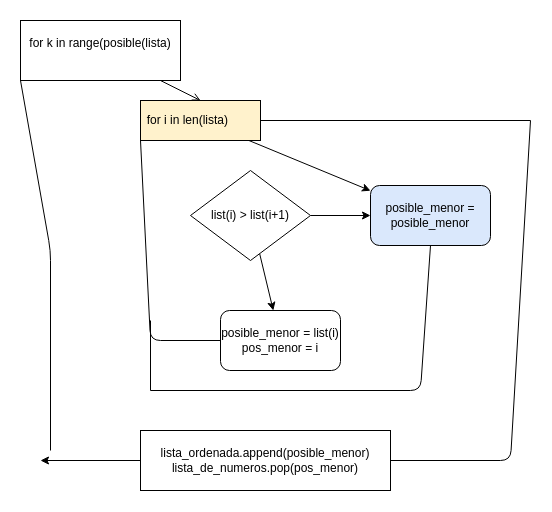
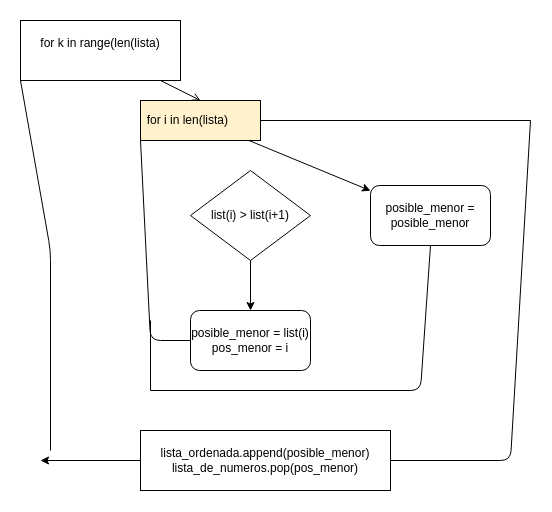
(101, 51) -> (101, 51)
(337, 216) -> none
(431, 216) -> (431, 216)
(281, 341) -> (251, 341)
